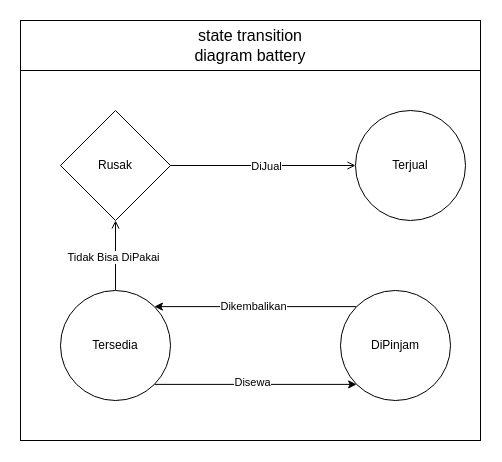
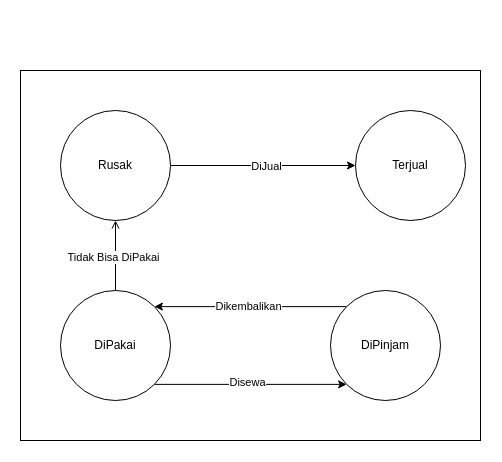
(251, 46) -> none
(116, 166) -> (116, 166)
(348, 166) -> (347, 166)
(116, 346) -> (116, 346)
(396, 346) -> (386, 346)
